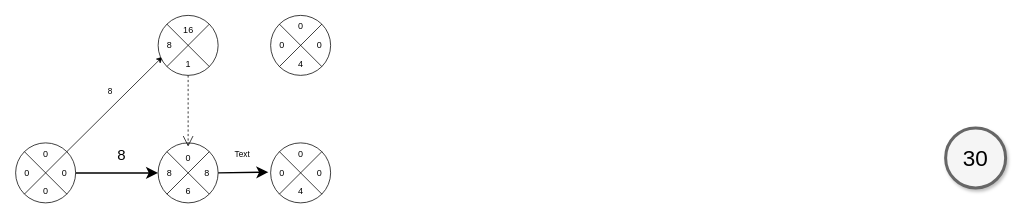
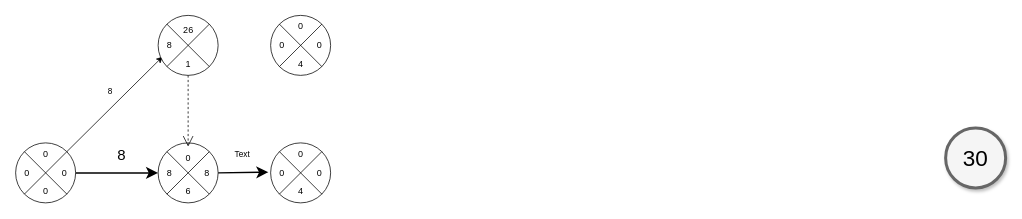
(188, 30) -> (188, 30)
